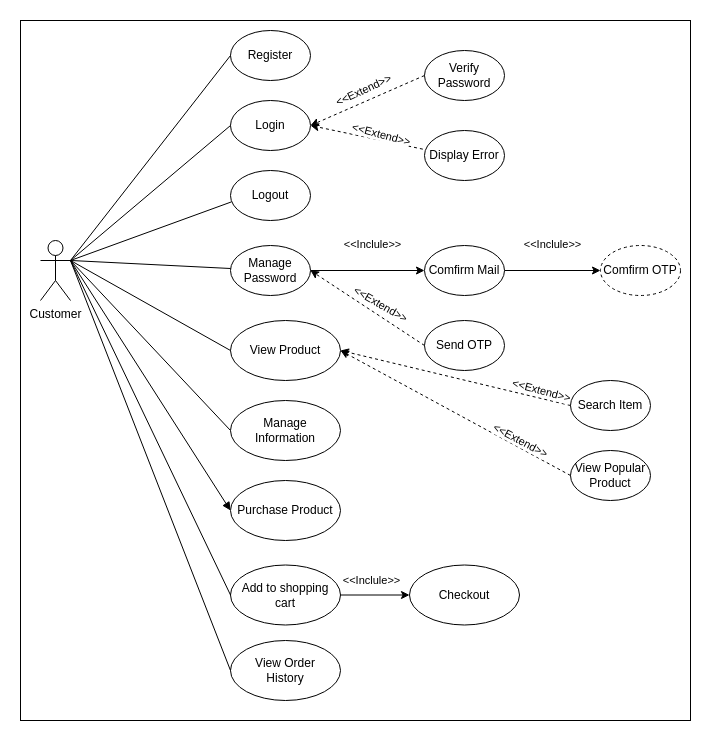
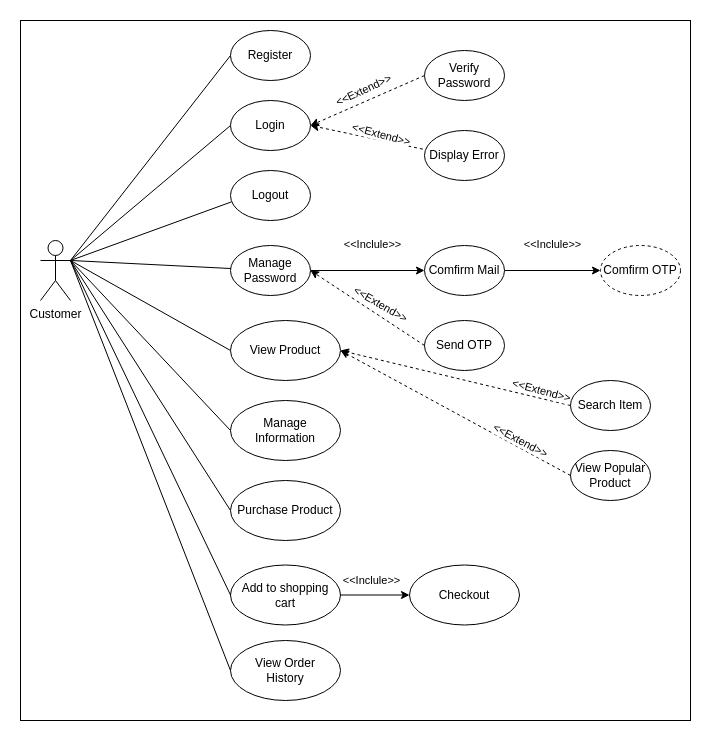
(226, 503) -> (227, 505)
